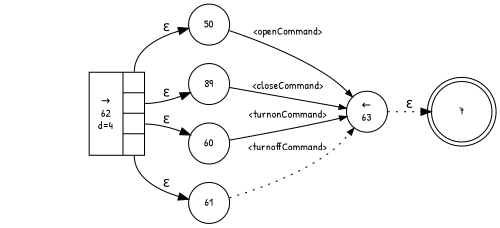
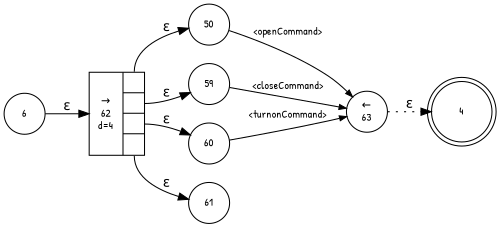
(209, 84) -> (209, 84)
(462, 112) -> (462, 112)
none -> (25, 114)
(294, 173) -> none
